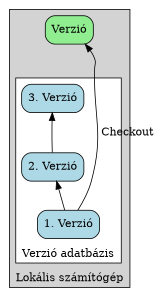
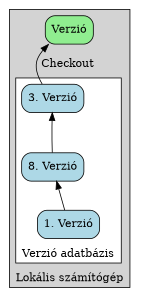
(98, 131) -> (36, 67)
(53, 167) -> (53, 167)
